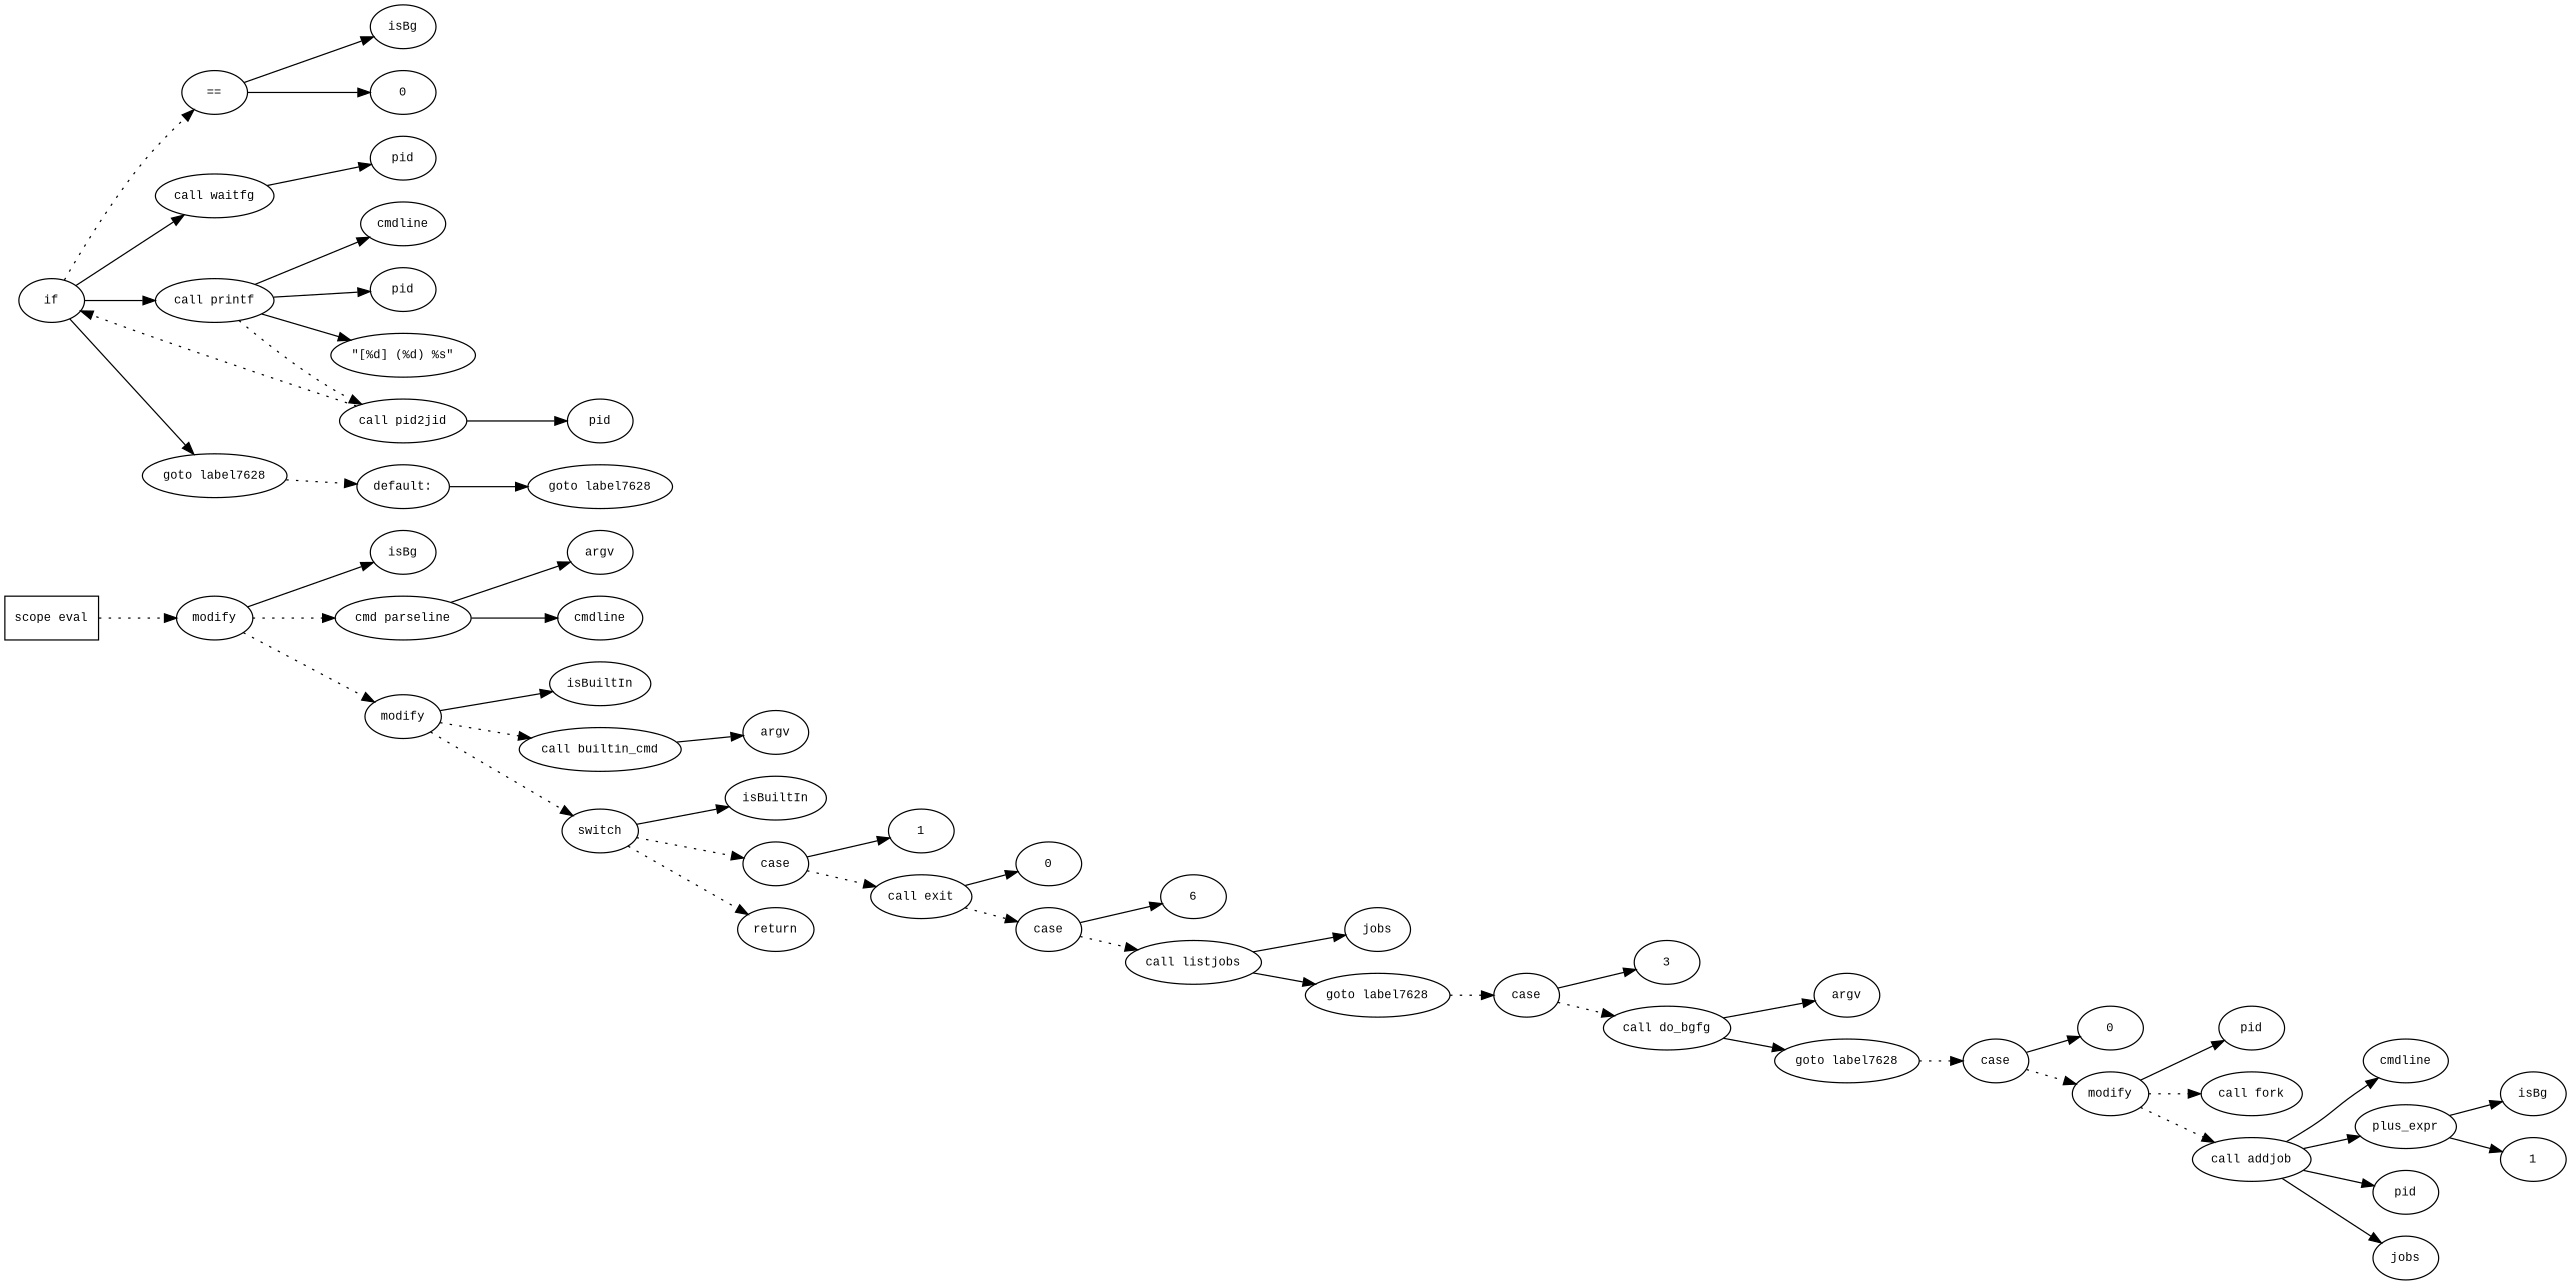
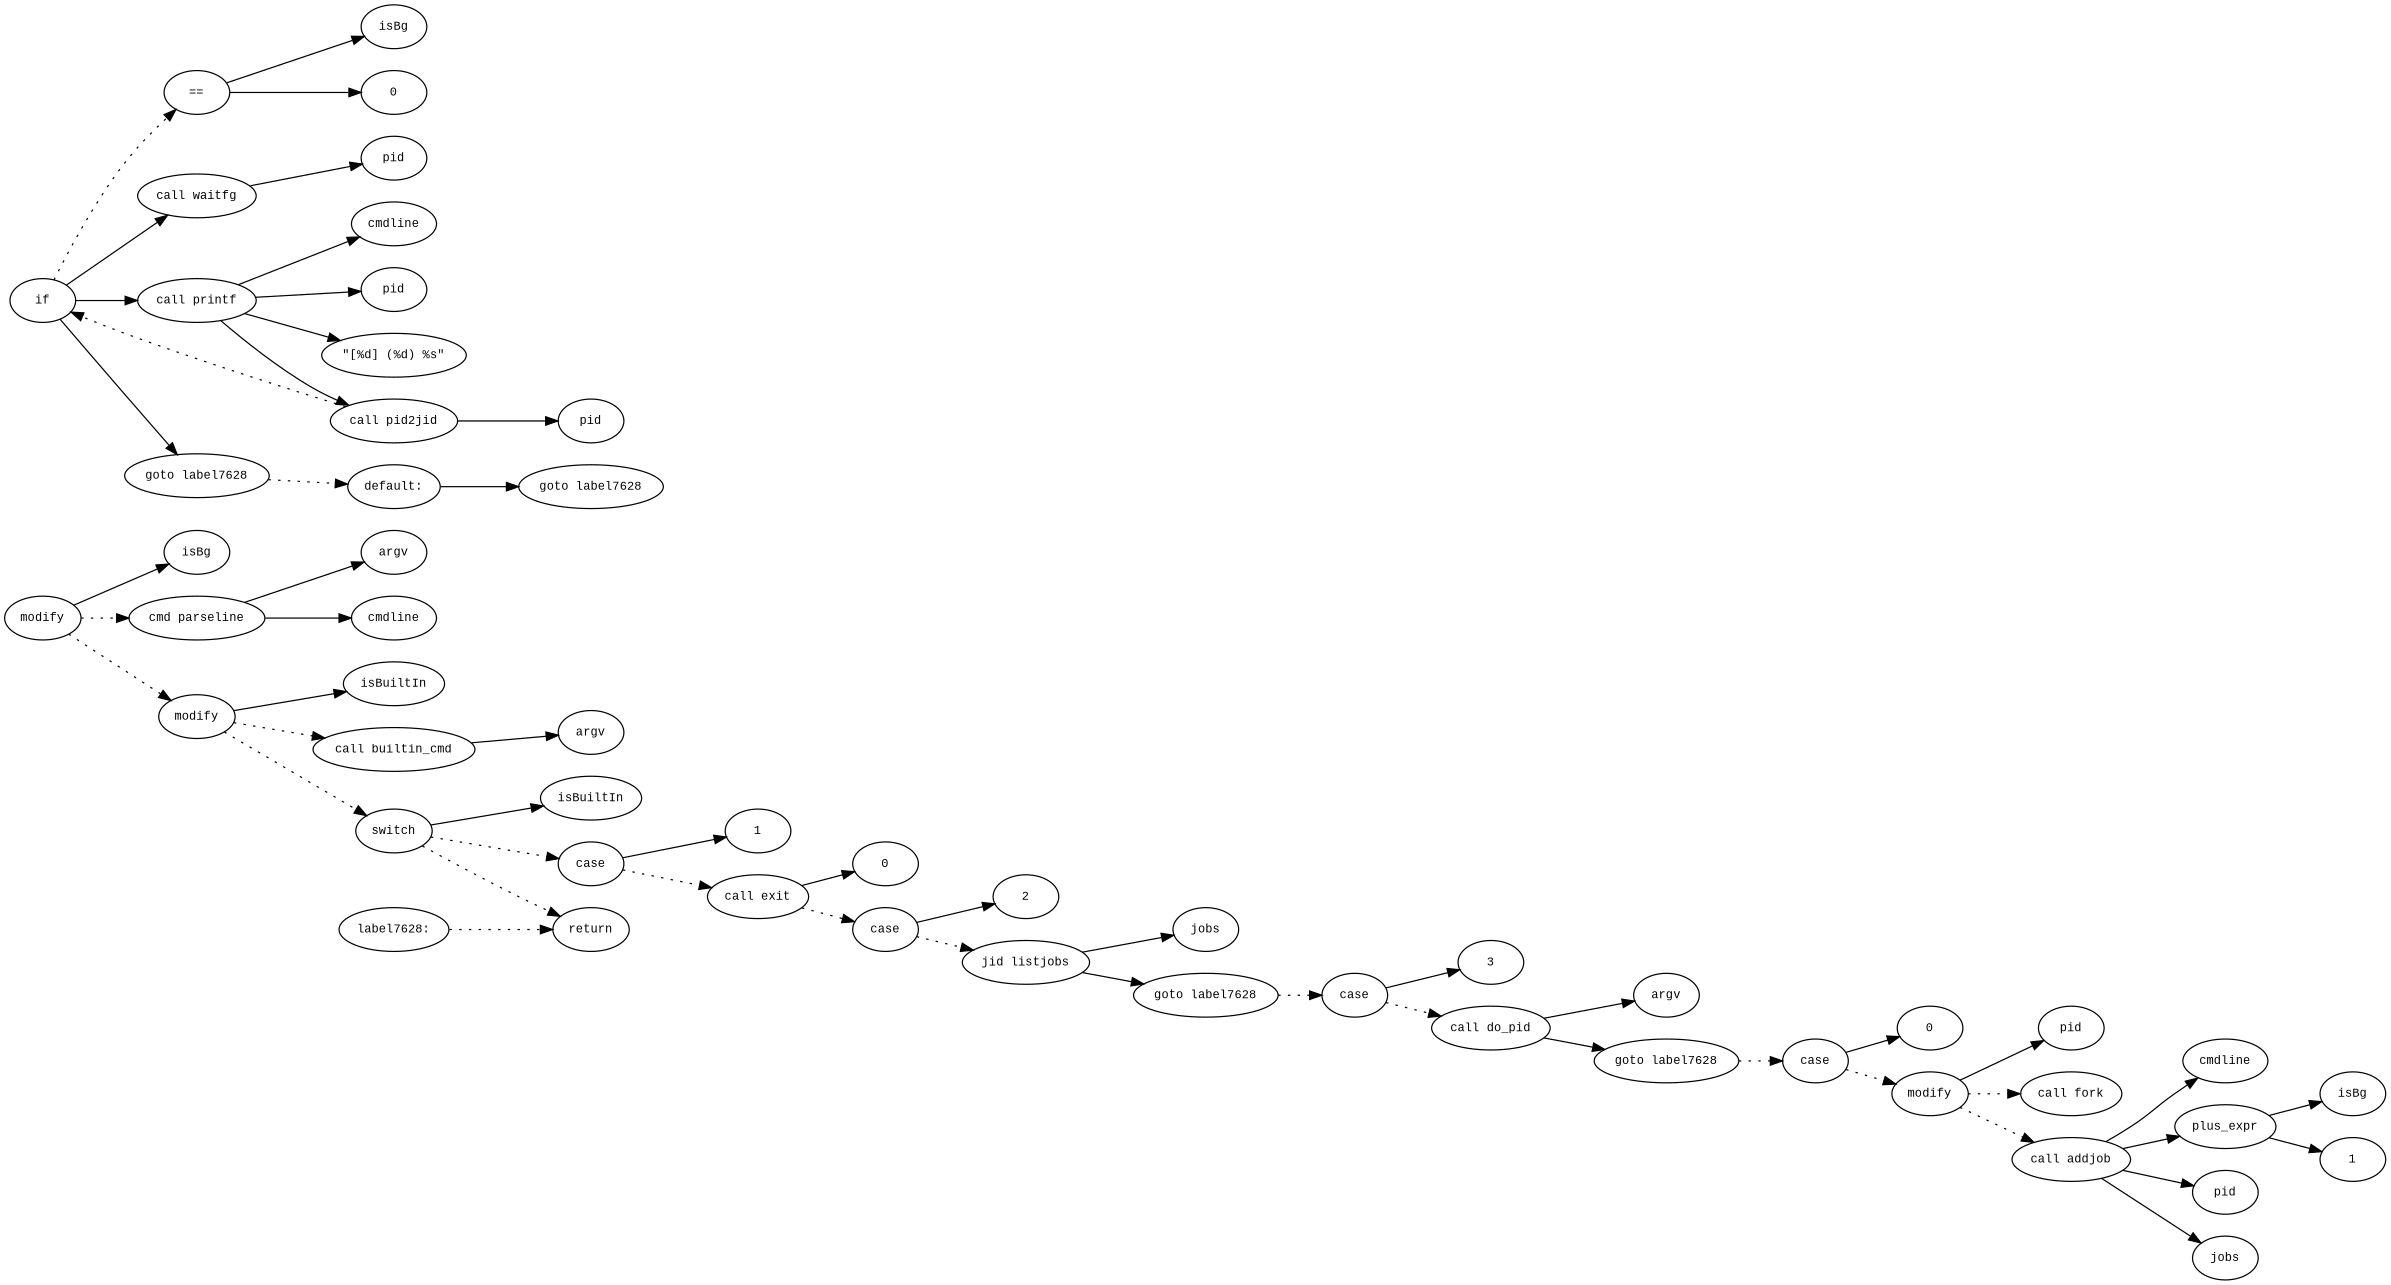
(293, 363) -> (277, 365)
(52, 618) -> none
(1194, 897) -> (1026, 897)
none -> (394, 930)
(1194, 962) -> (1026, 962)
(1667, 1028) -> (1491, 1028)
